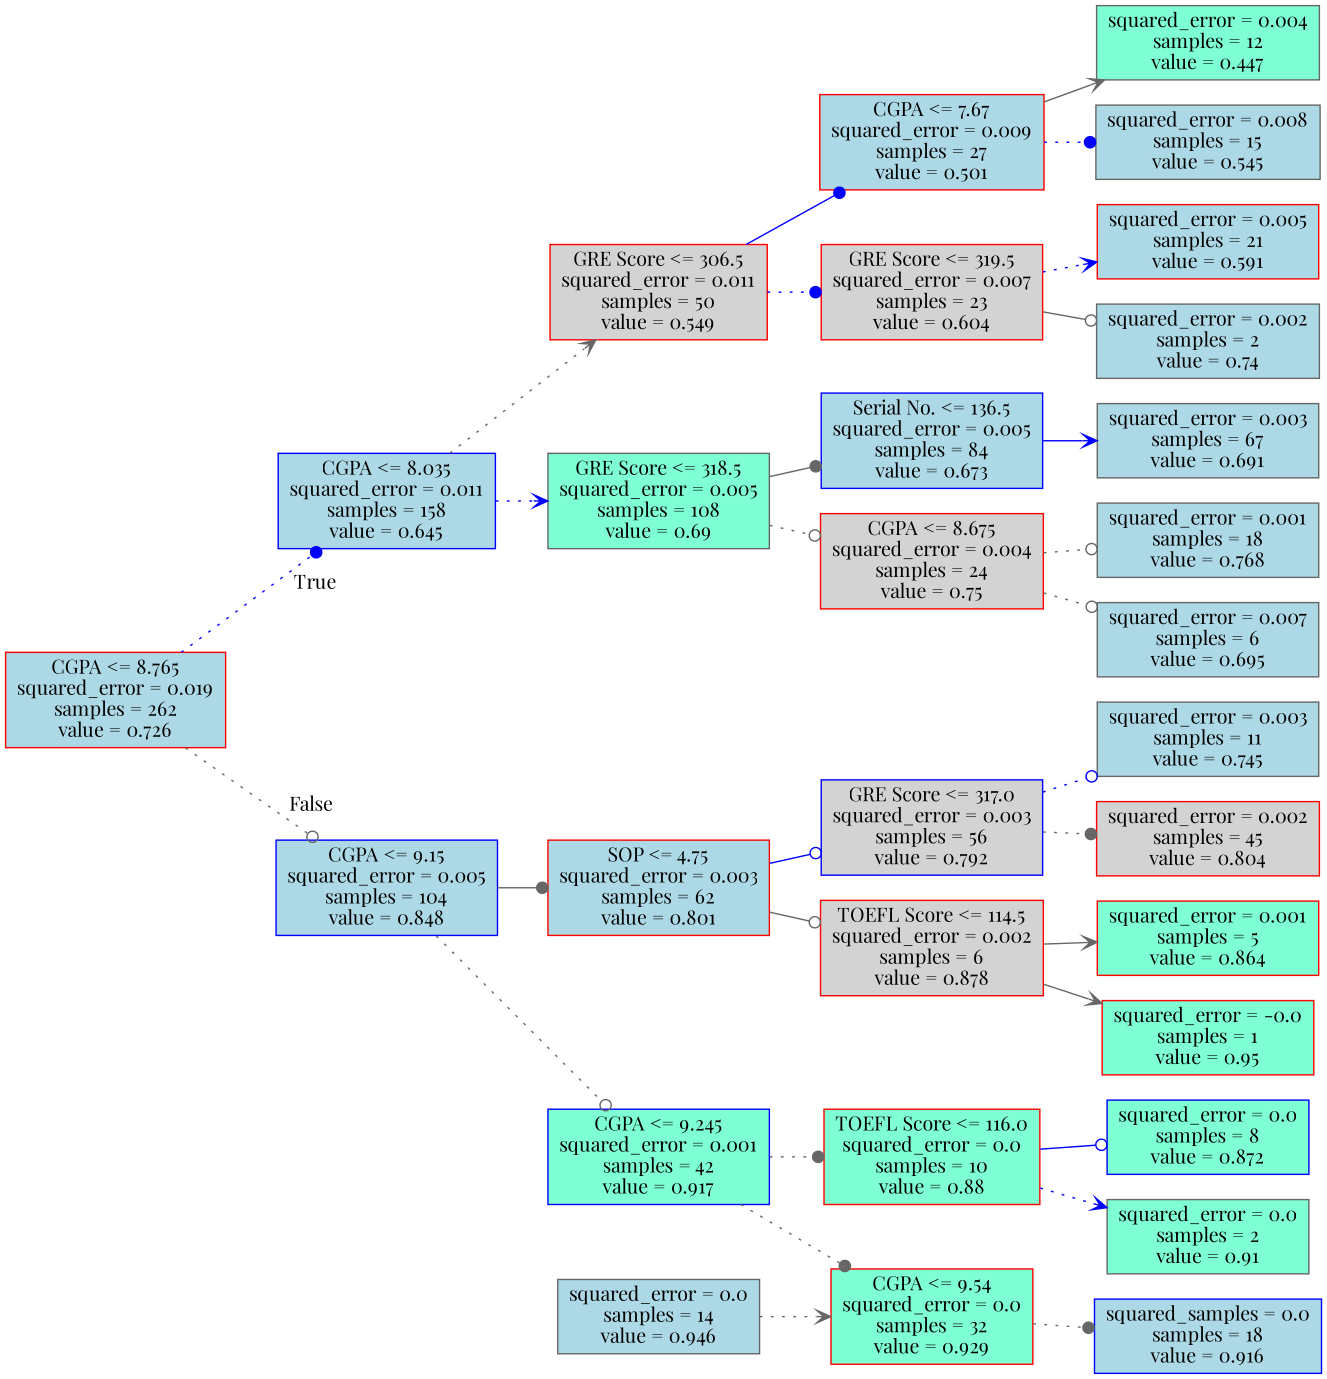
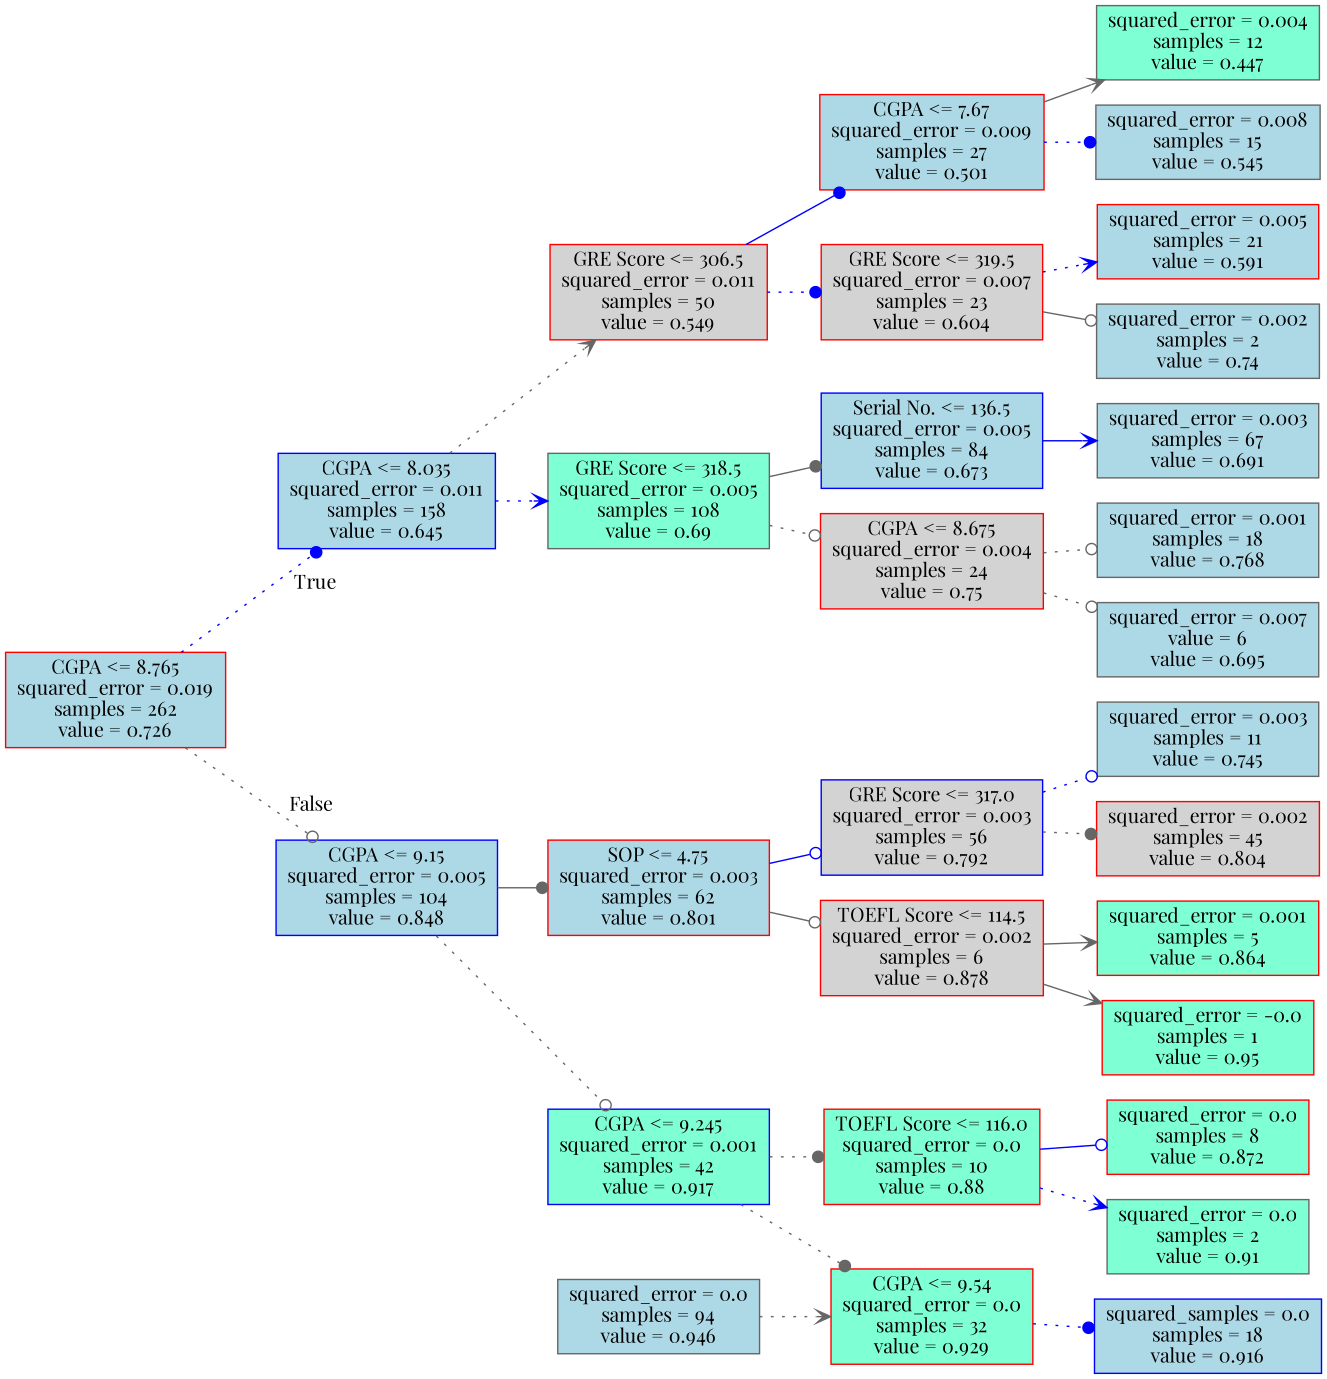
(1208, 640) -> (1208, 640)
(1208, 1137) -> (1208, 1137)
(659, 1317) -> (659, 1317)
(1058, 1326) -> (1058, 1326)
